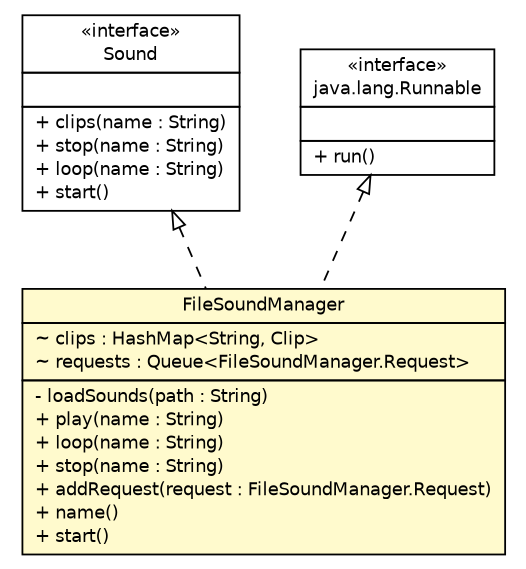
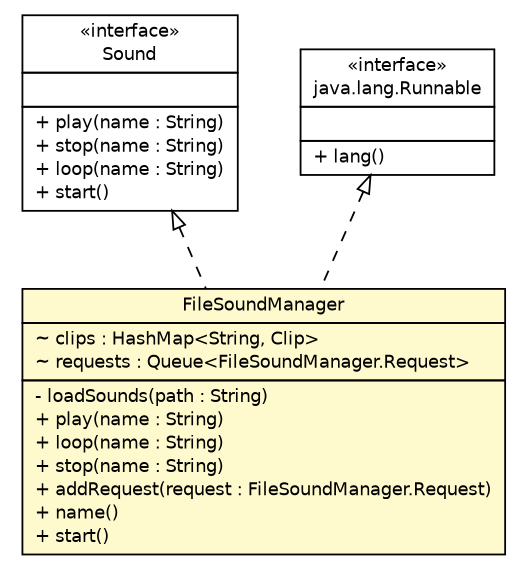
(131, 123) -> (130, 123)
(345, 157) -> (349, 157)
